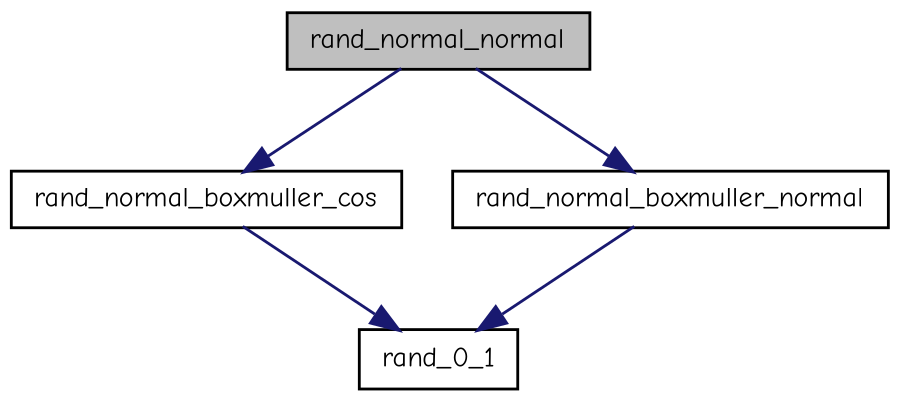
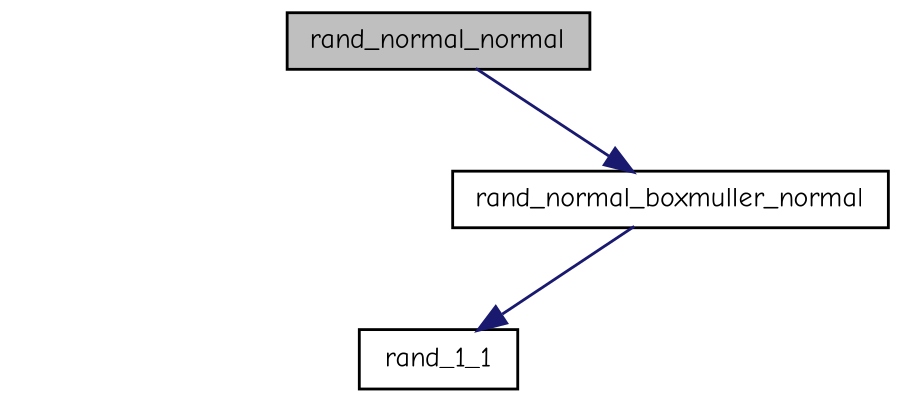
(207, 199) -> none
(439, 359) -> (439, 359)
